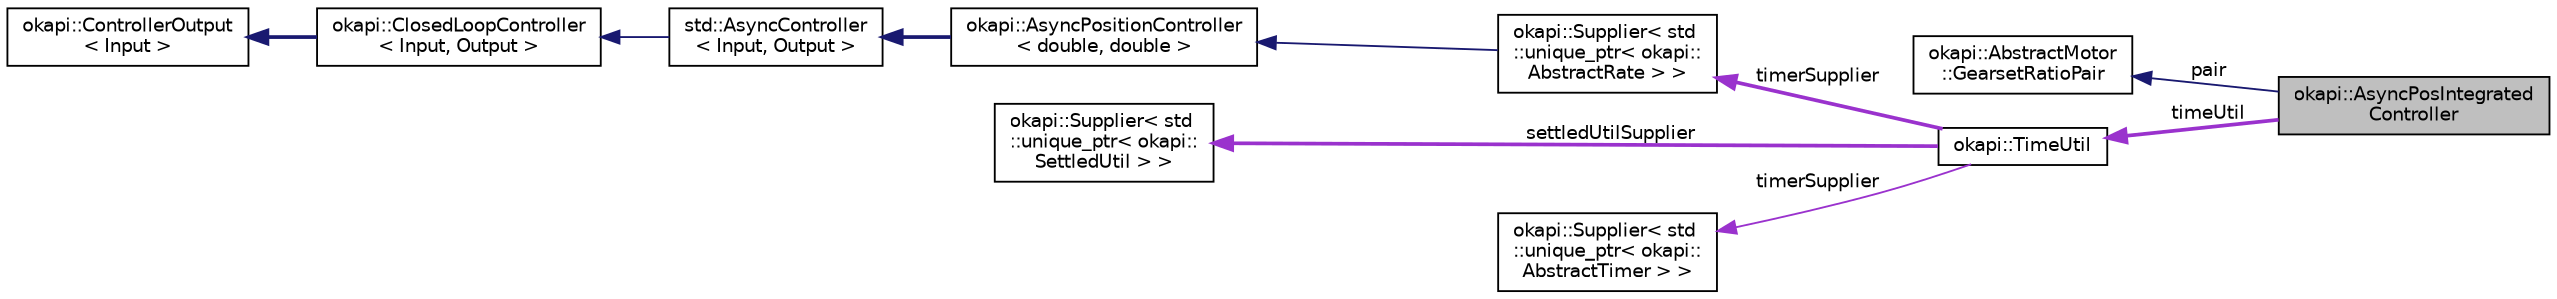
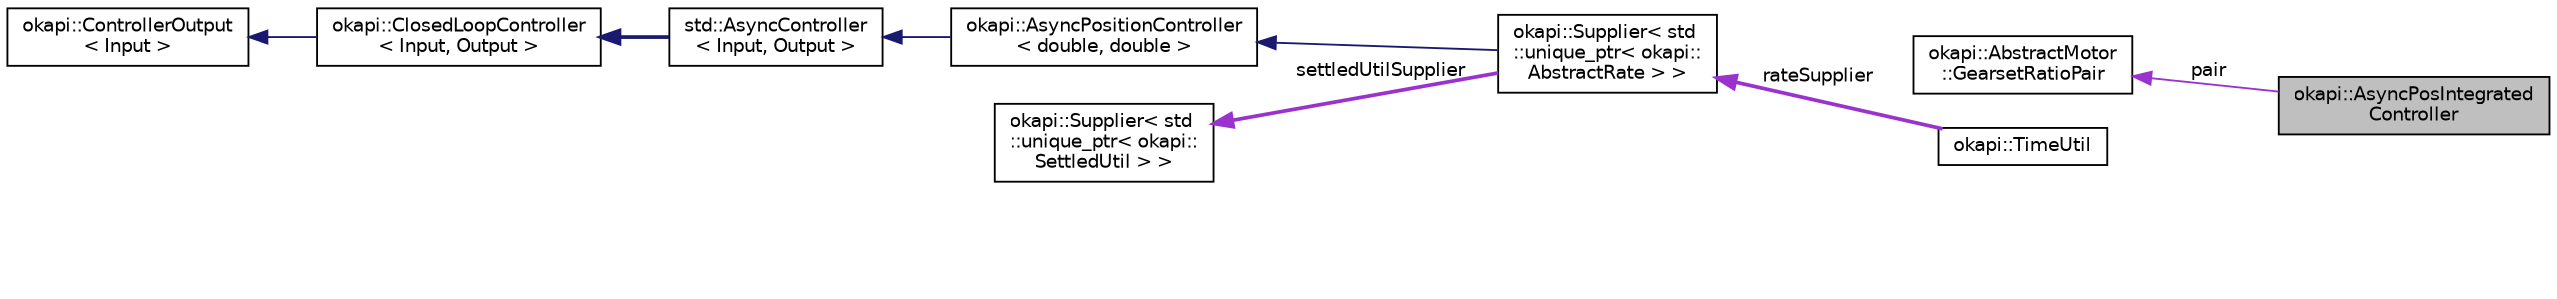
(292, 37) -> (292, 37)
(645, 37) -> (645, 37)
(926, 37) -> (926, 37)
(1815, 77) -> (1815, 77)
(2215, 85) -> (2215, 85)
(2202, 128) -> none
(1585, 145) -> (1365, 97)
(1608, 252) -> none
